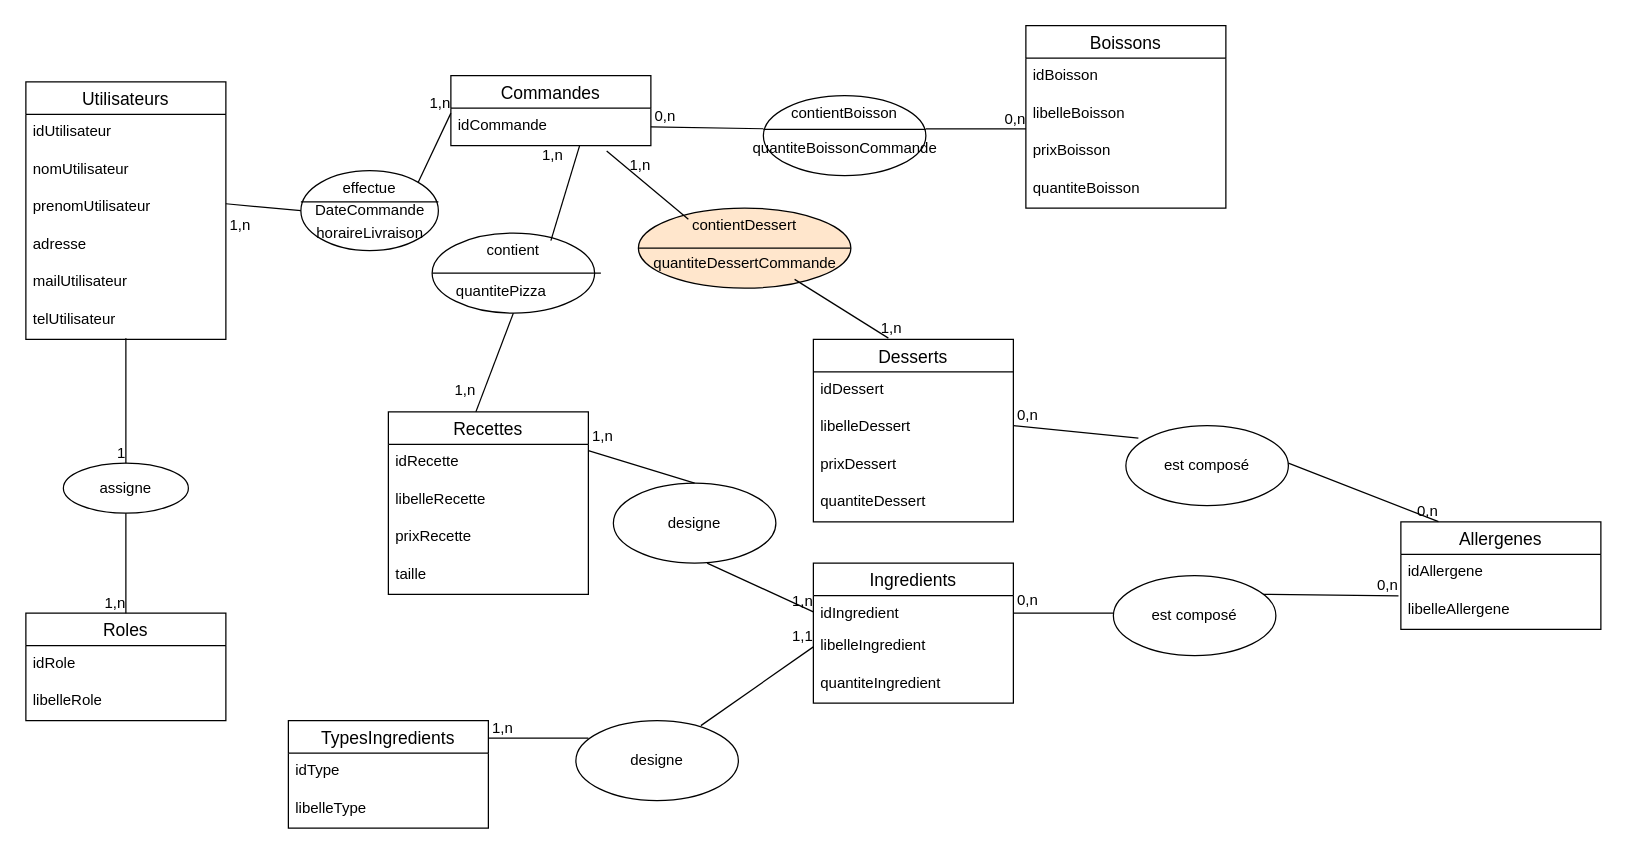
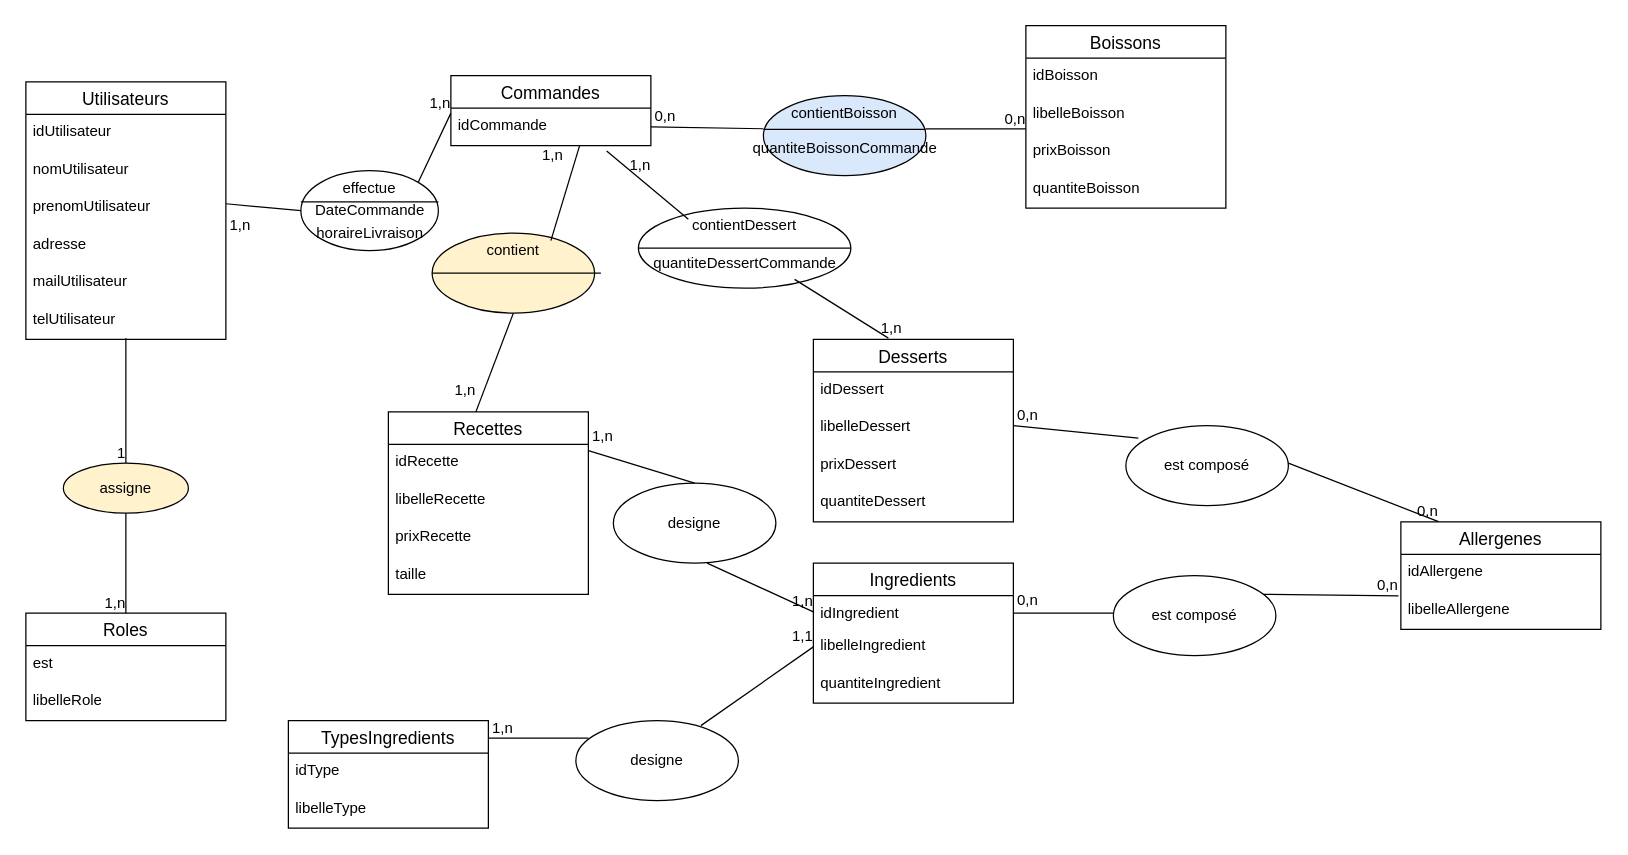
(844, 113) -> (844, 113)
(744, 226) -> (744, 226)
(513, 251) -> (513, 251)
(501, 292) -> none
(126, 488) -> (126, 488)
(54, 663) -> (45, 663)
